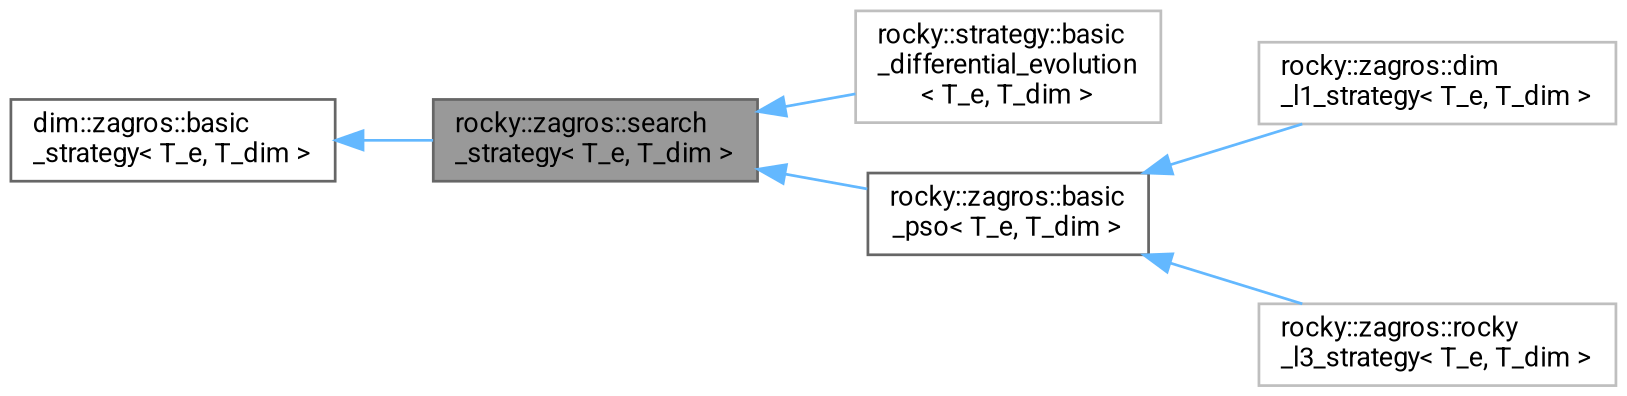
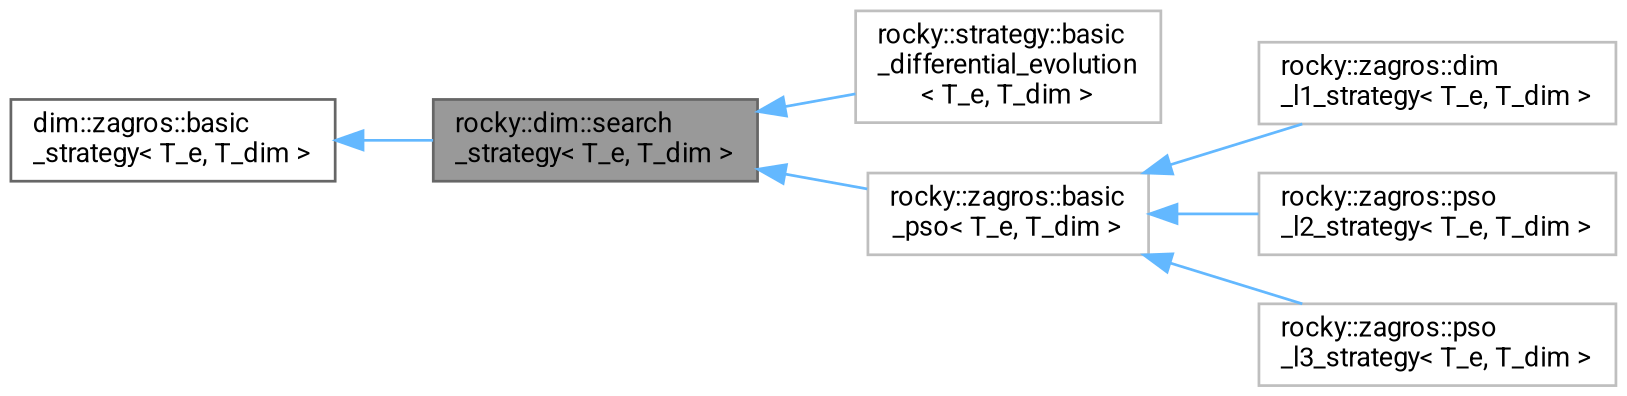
(595, 140) -> (595, 140)
(1008, 214) -> (1008, 214)
none -> (1437, 214)
(1437, 345) -> (1437, 345)
